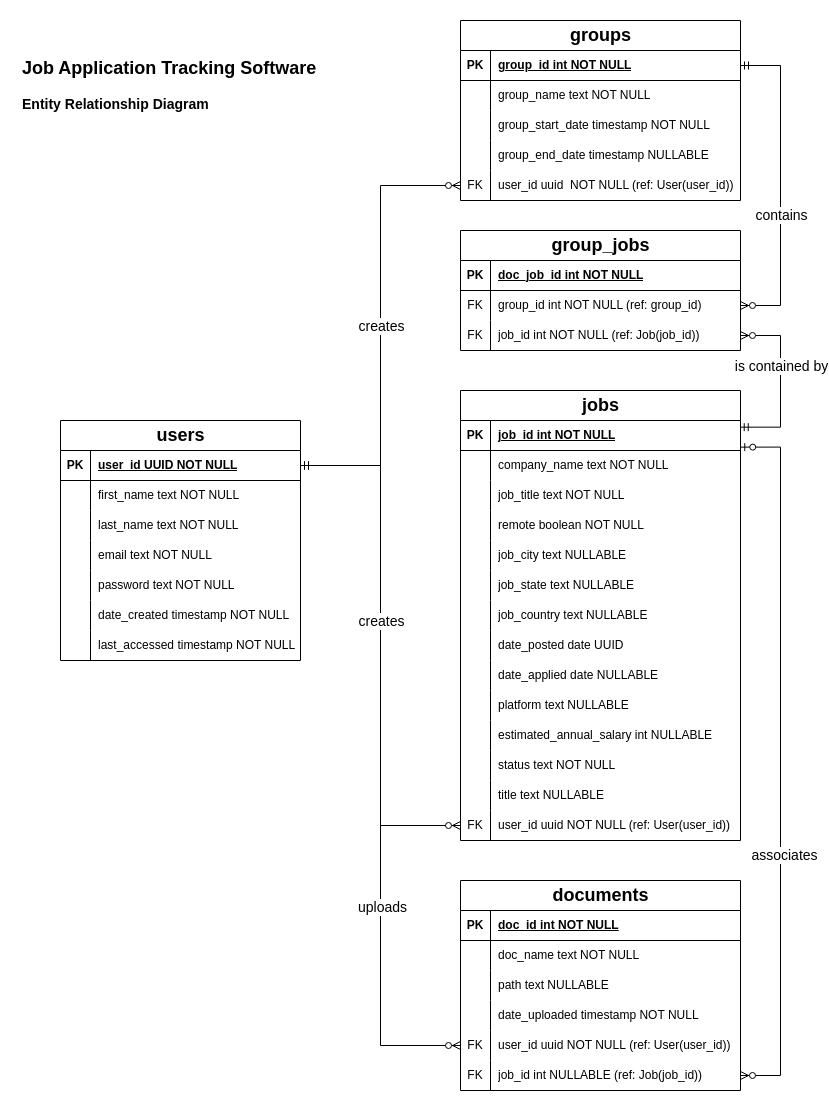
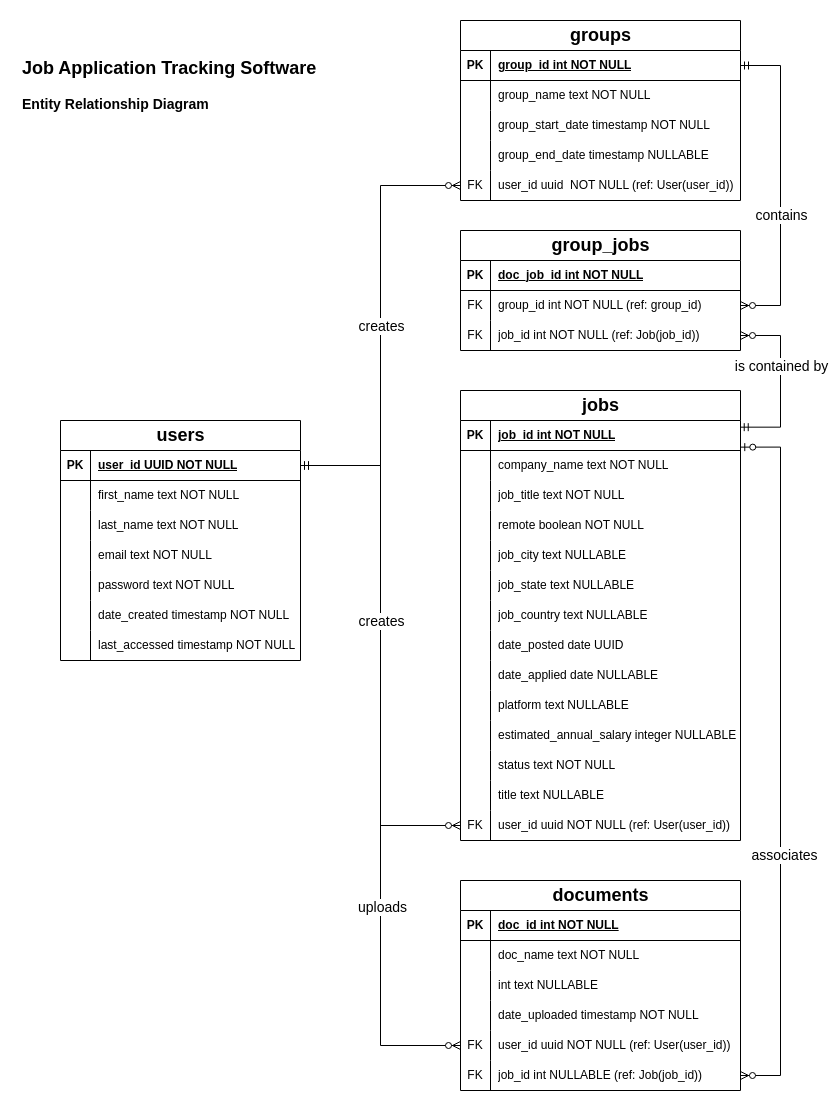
(610, 736) -> (620, 736)
(556, 986) -> (551, 986)
